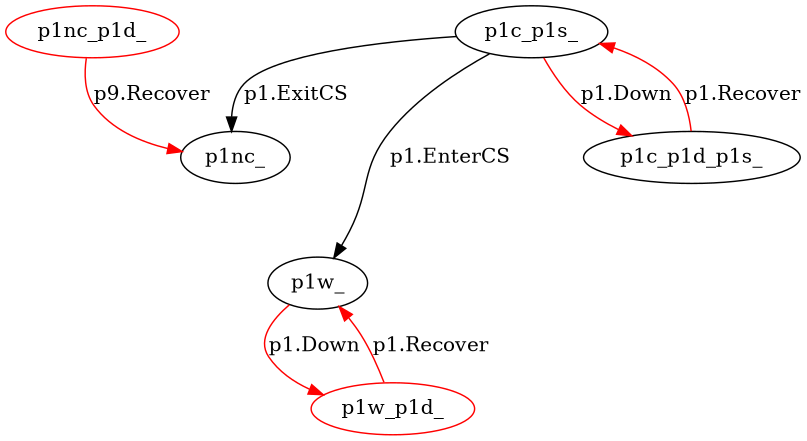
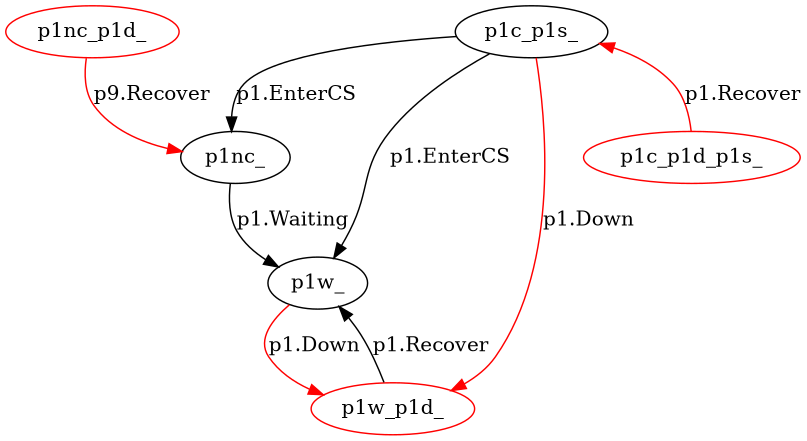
(297, 95) -> (297, 95)
(575, 100) -> (540, 232)
(692, 157) -> (692, 157)
none -> (235, 228)
(369, 349) -> (369, 349)
